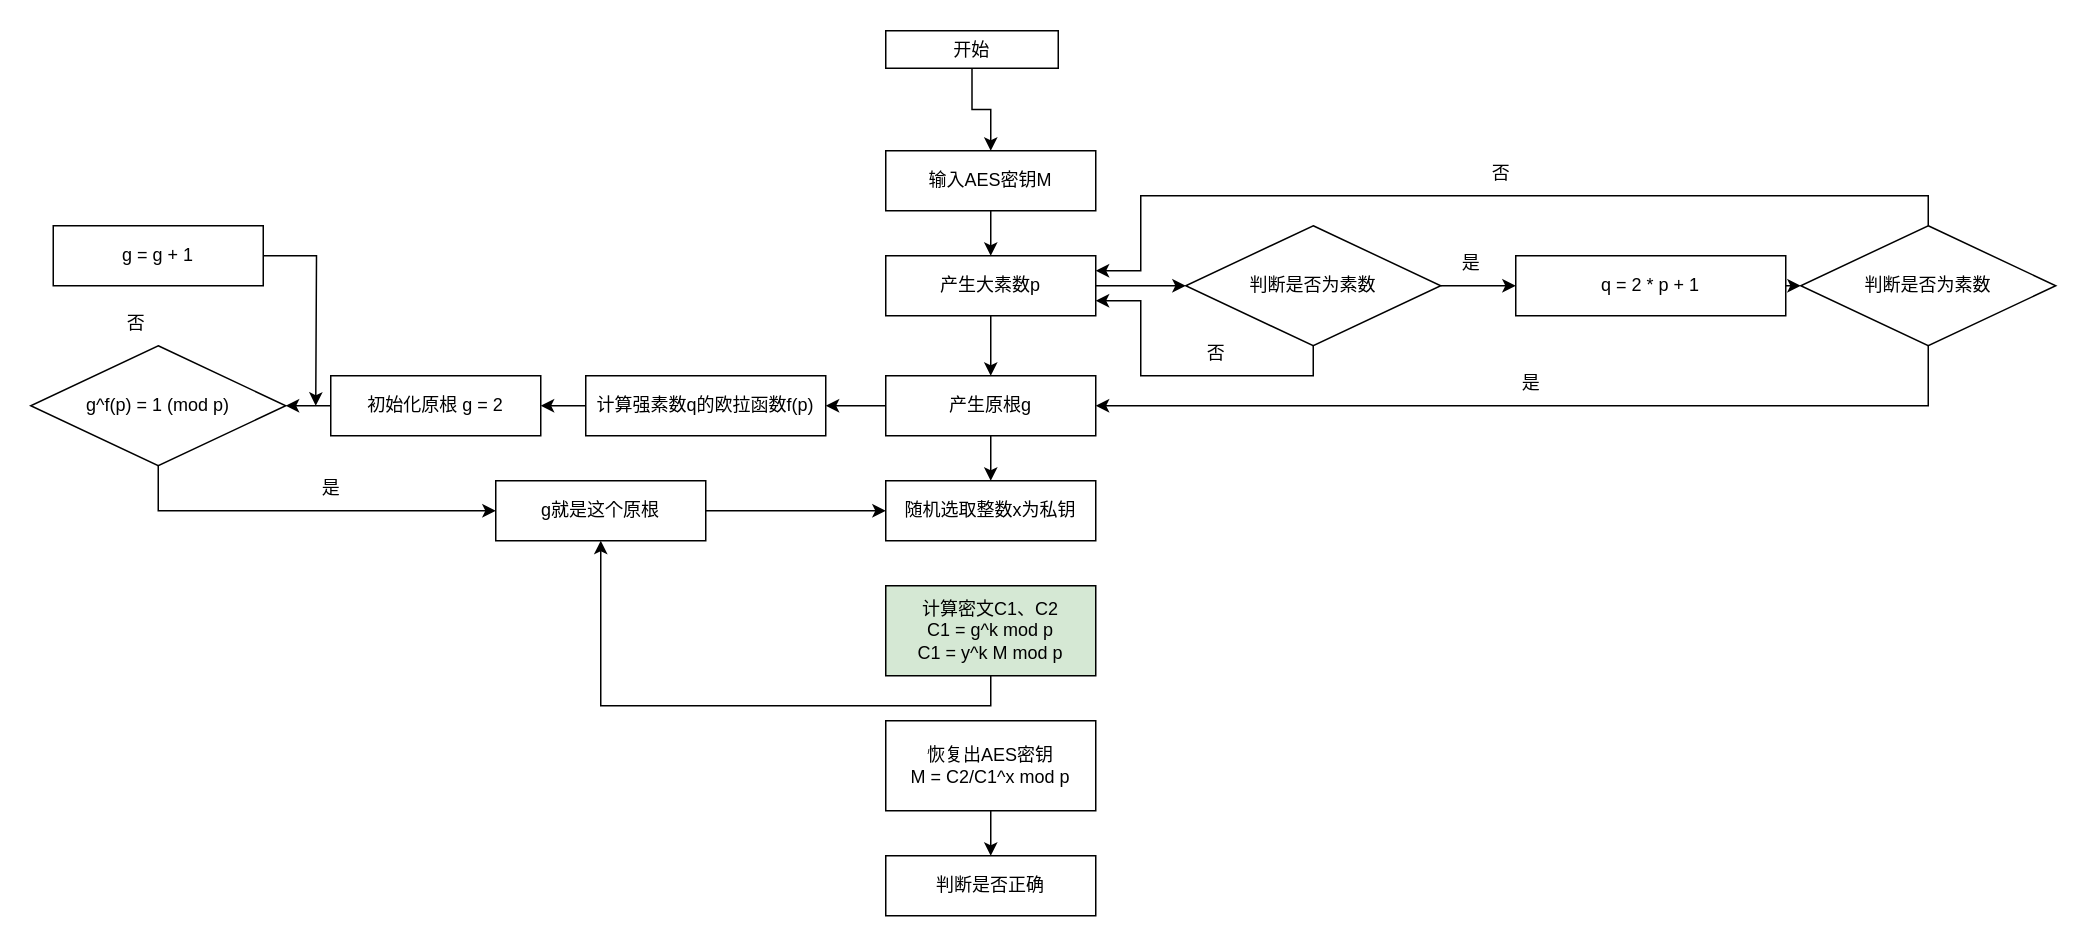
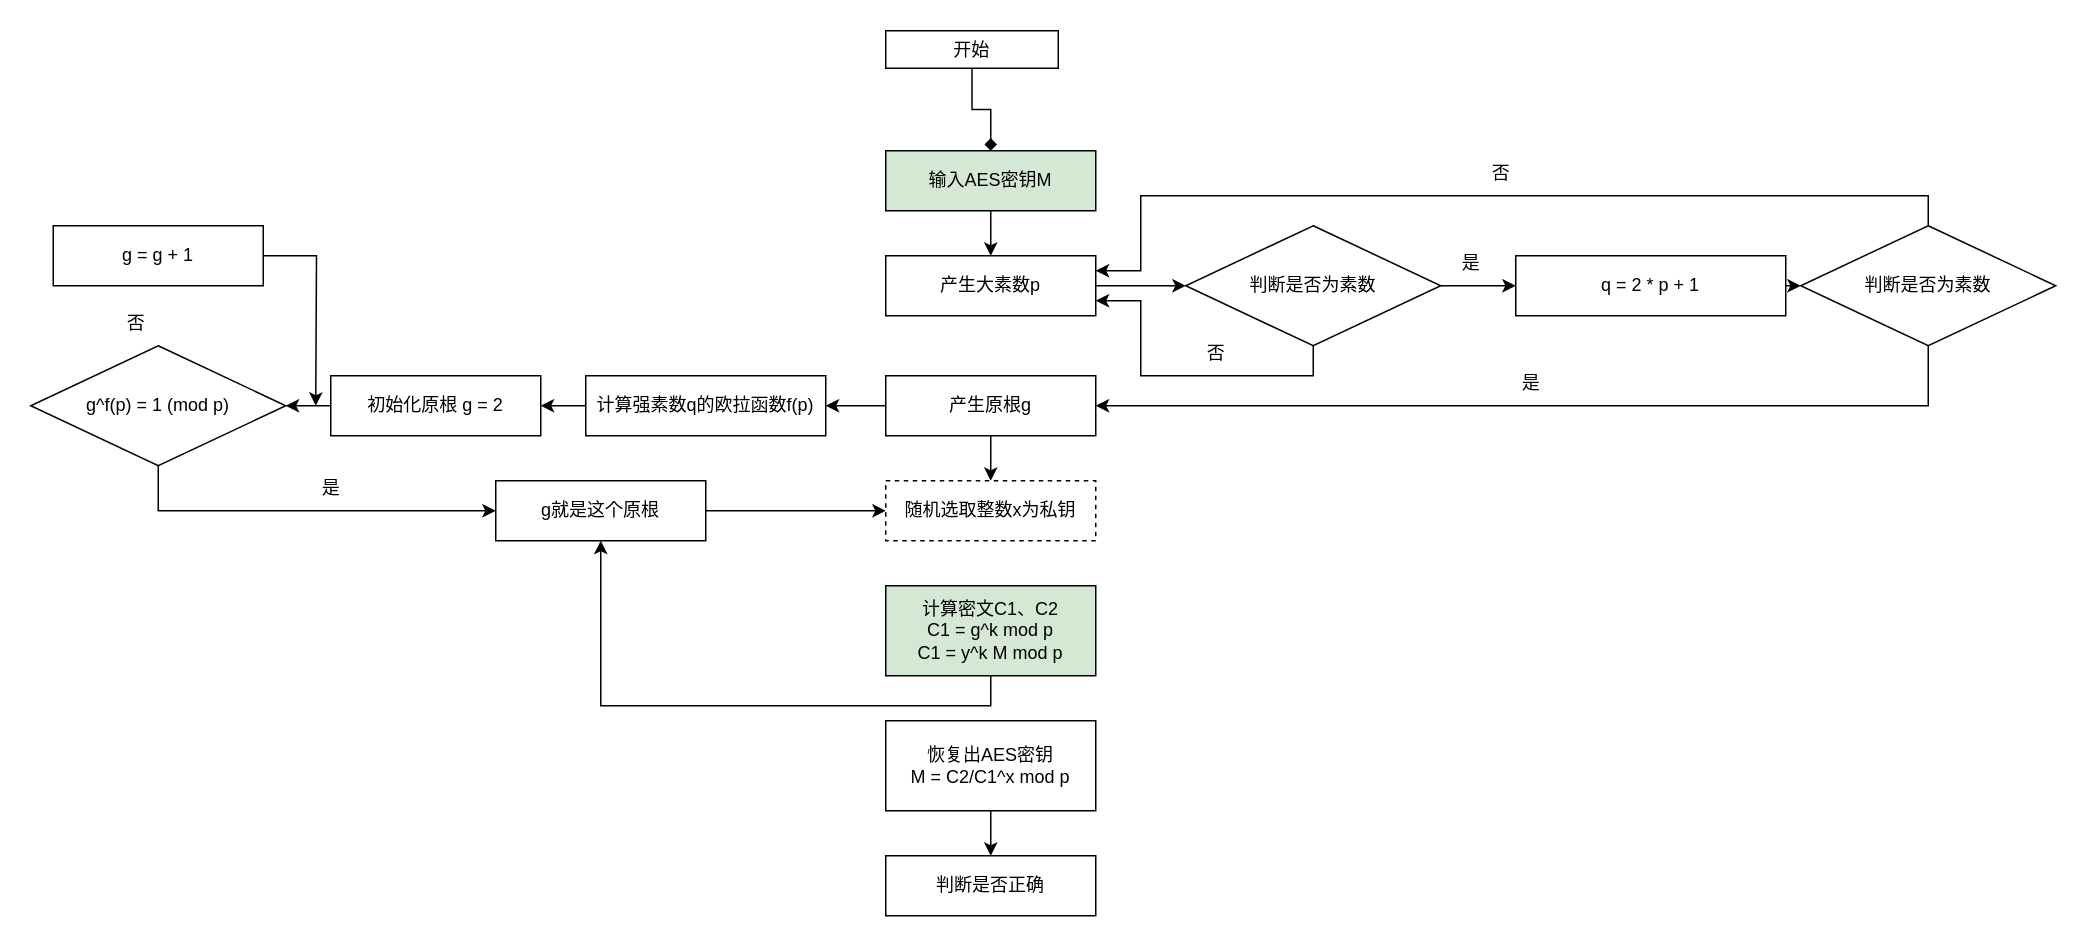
(991, 139) -> (991, 138)
(991, 181) -> (991, 181)
(991, 341) -> none
(991, 511) -> (991, 511)
